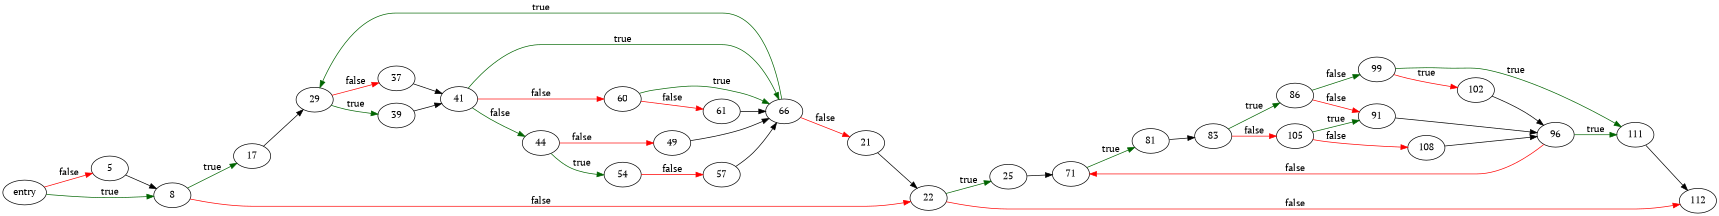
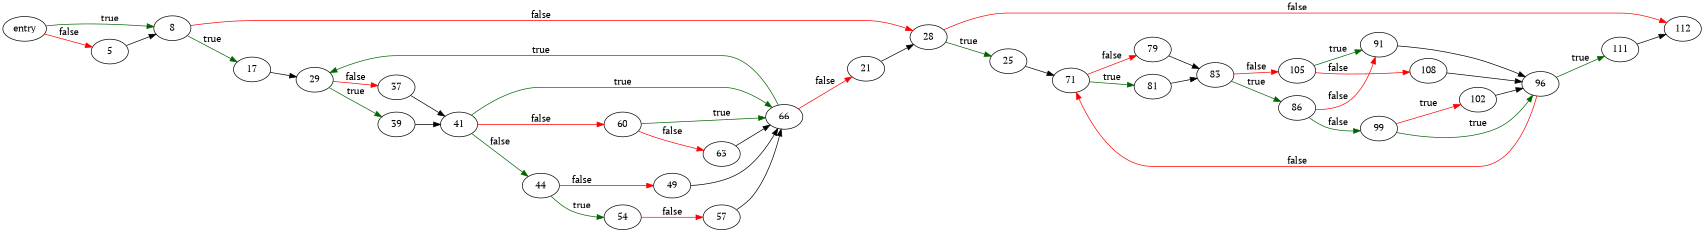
none -> (1153, 50)
(1510, 76) -> (1468, 136)
(722, 111) -> (722, 154)
(929, 198) -> (929, 37)
